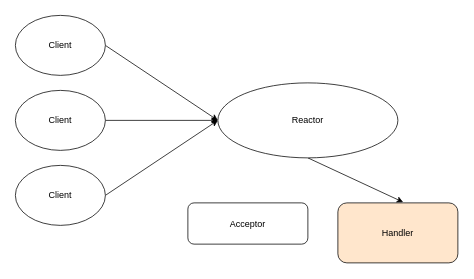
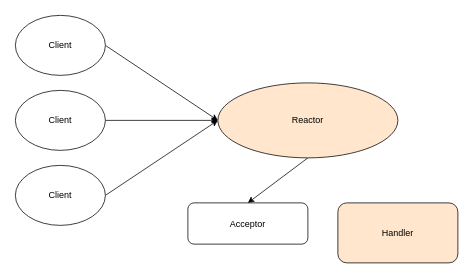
(308, 120) -> (308, 120)
(353, 179) -> none
none -> (279, 180)
